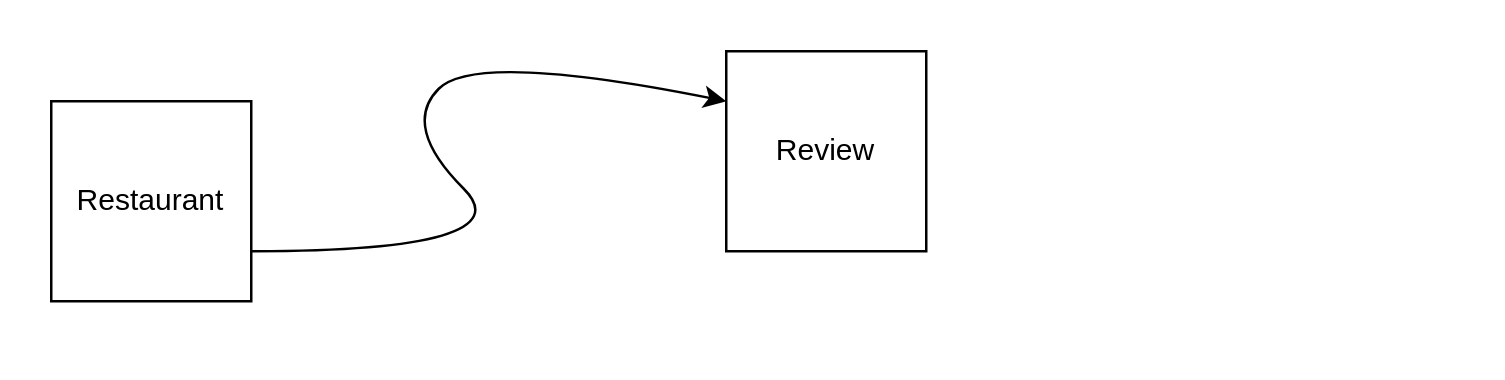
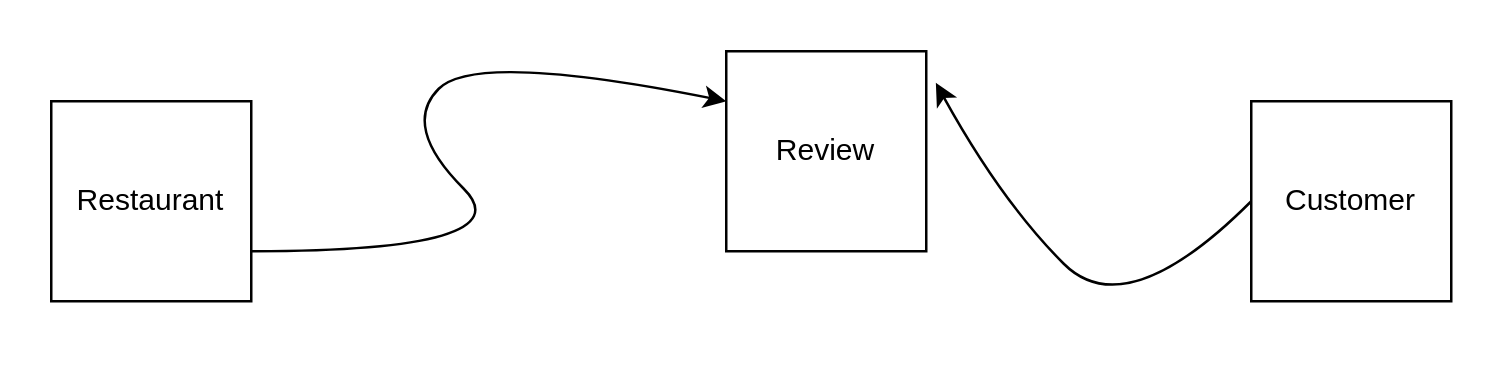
none -> (1351, 201)
none -> (1069, 268)
